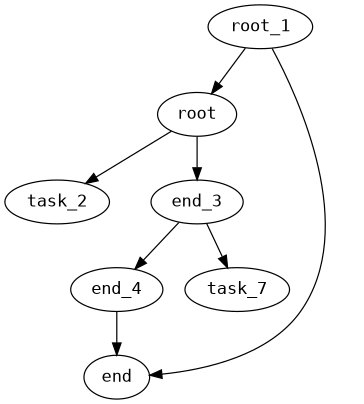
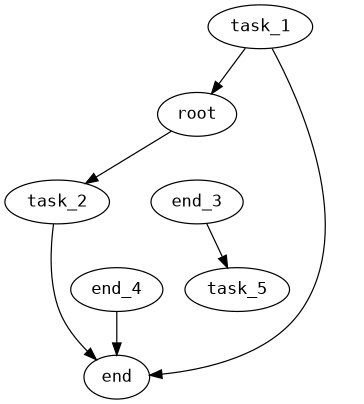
(260, 27) -> (260, 27)
(197, 152) -> none
(161, 241) -> none
(237, 290) -> (237, 290)
none -> (54, 292)
